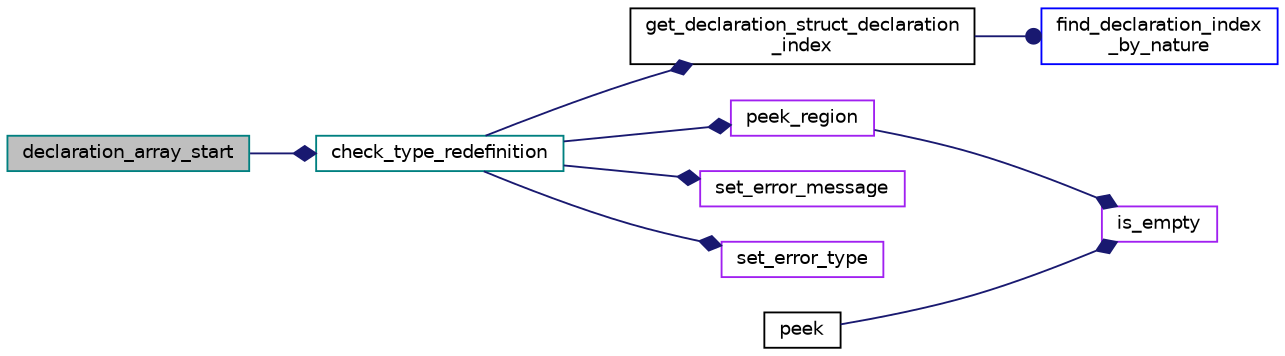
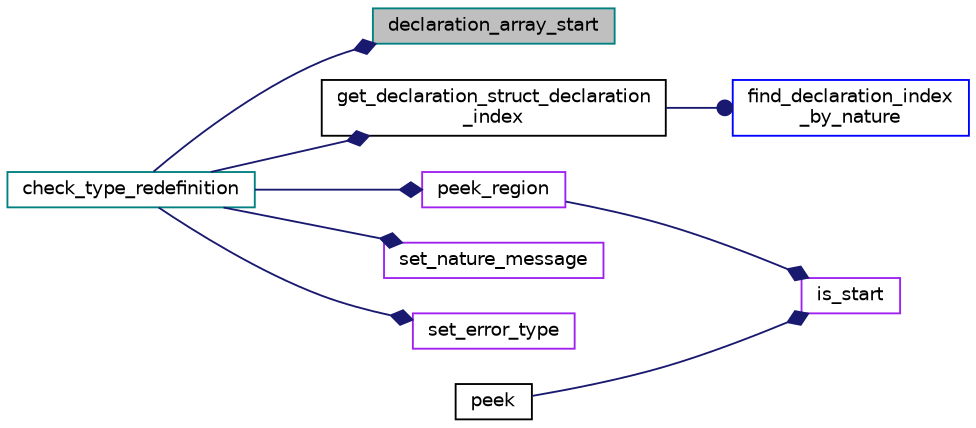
(272, 153) -> (248, 101)
(802, 189) -> (494, 260)
(1160, 224) -> (851, 296)
